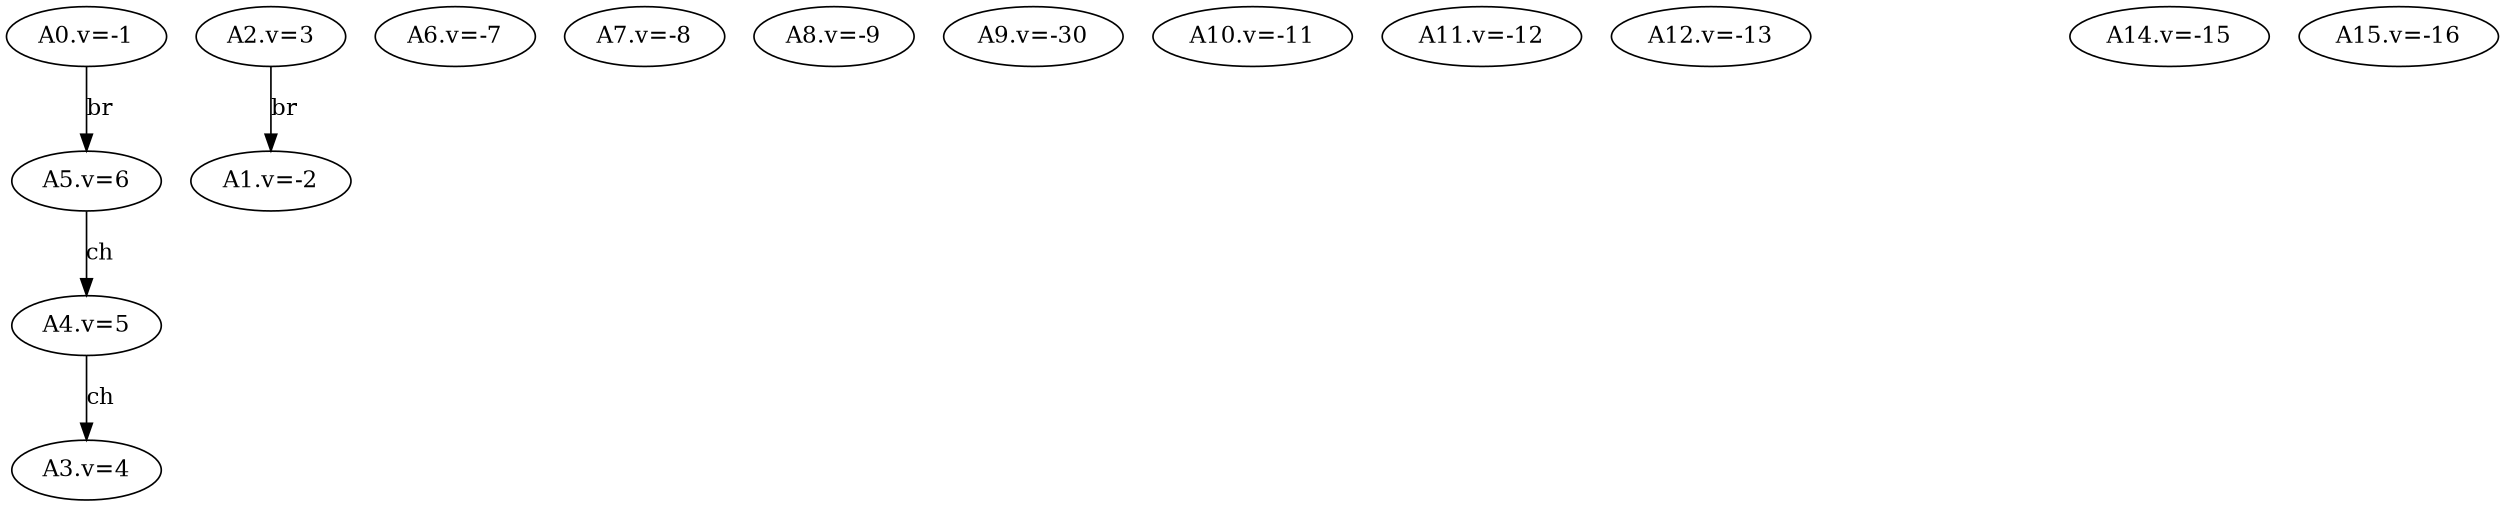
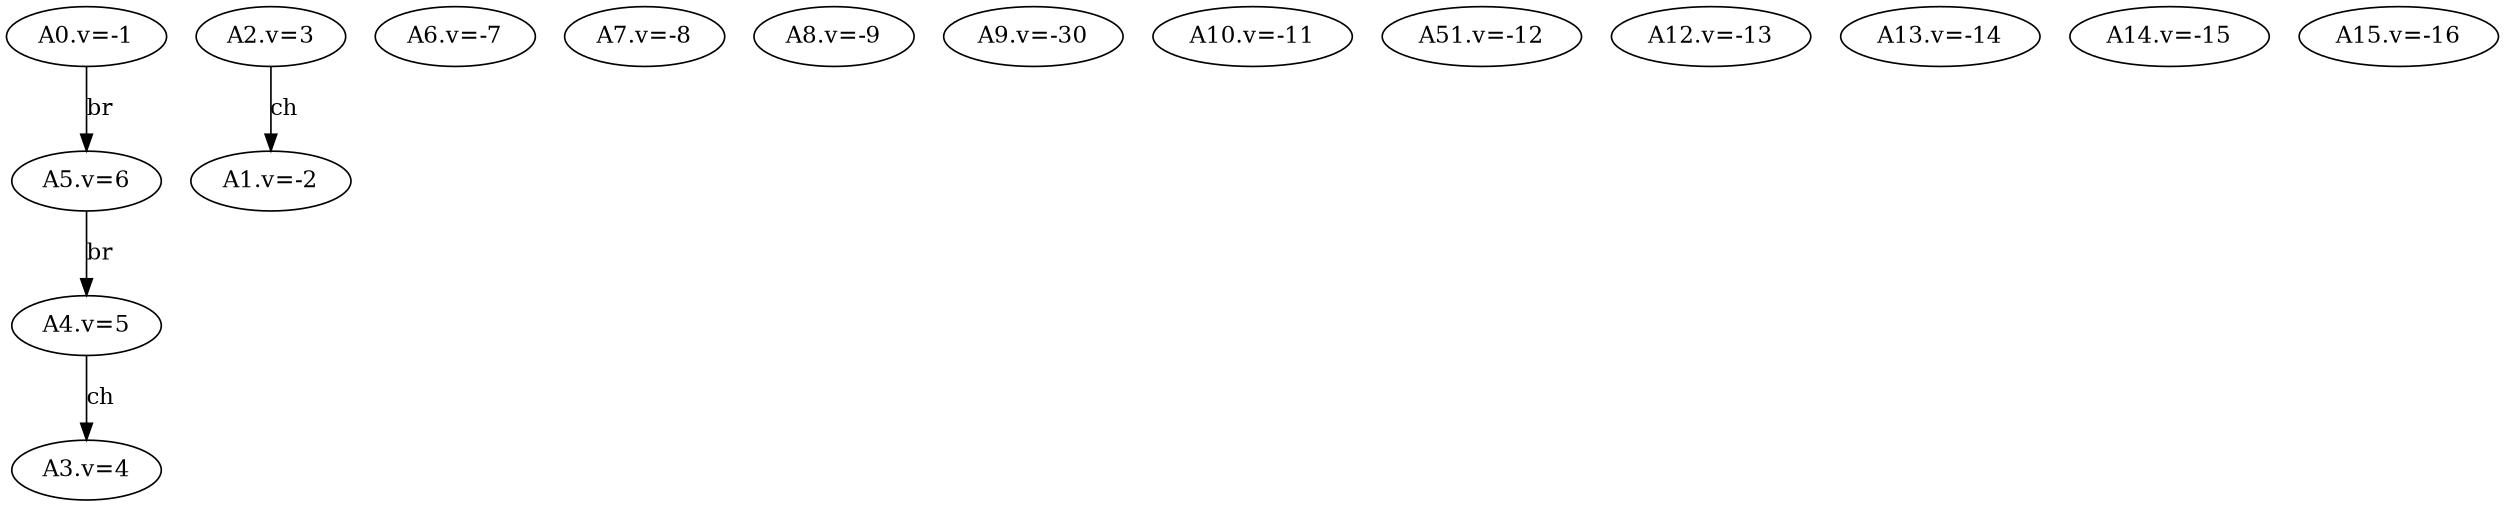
(1482, 37) -> (1482, 37)
none -> (1940, 37)
(284, 109) -> (284, 109)
(100, 253) -> (100, 253)
